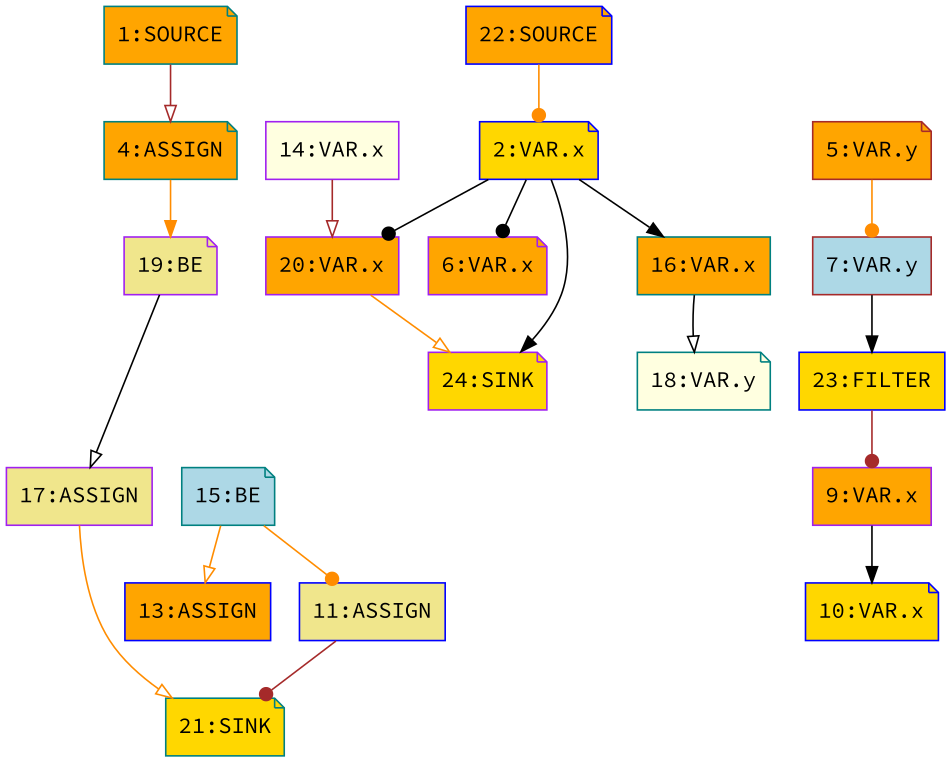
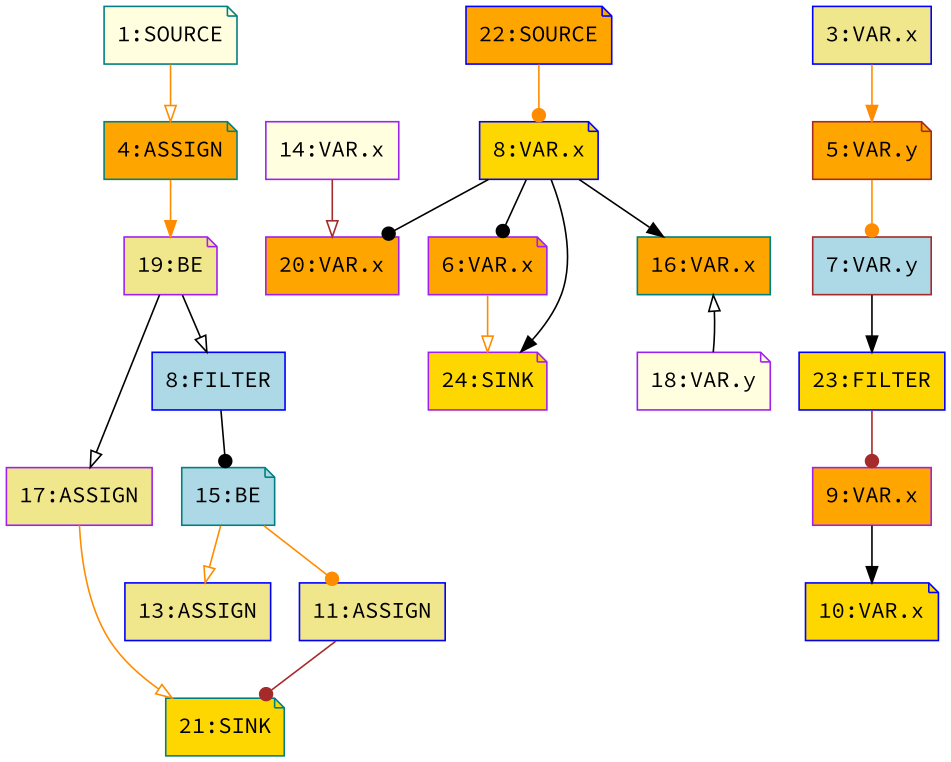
(171, 35) -> (171, 35)
none -> (872, 35)
(171, 85) -> (171, 85)
(539, 151) -> (539, 151)
(693, 316) -> (715, 332)
(403, 319) -> (488, 316)
none -> (219, 381)
(704, 381) -> (704, 381)
(198, 612) -> (198, 612)
